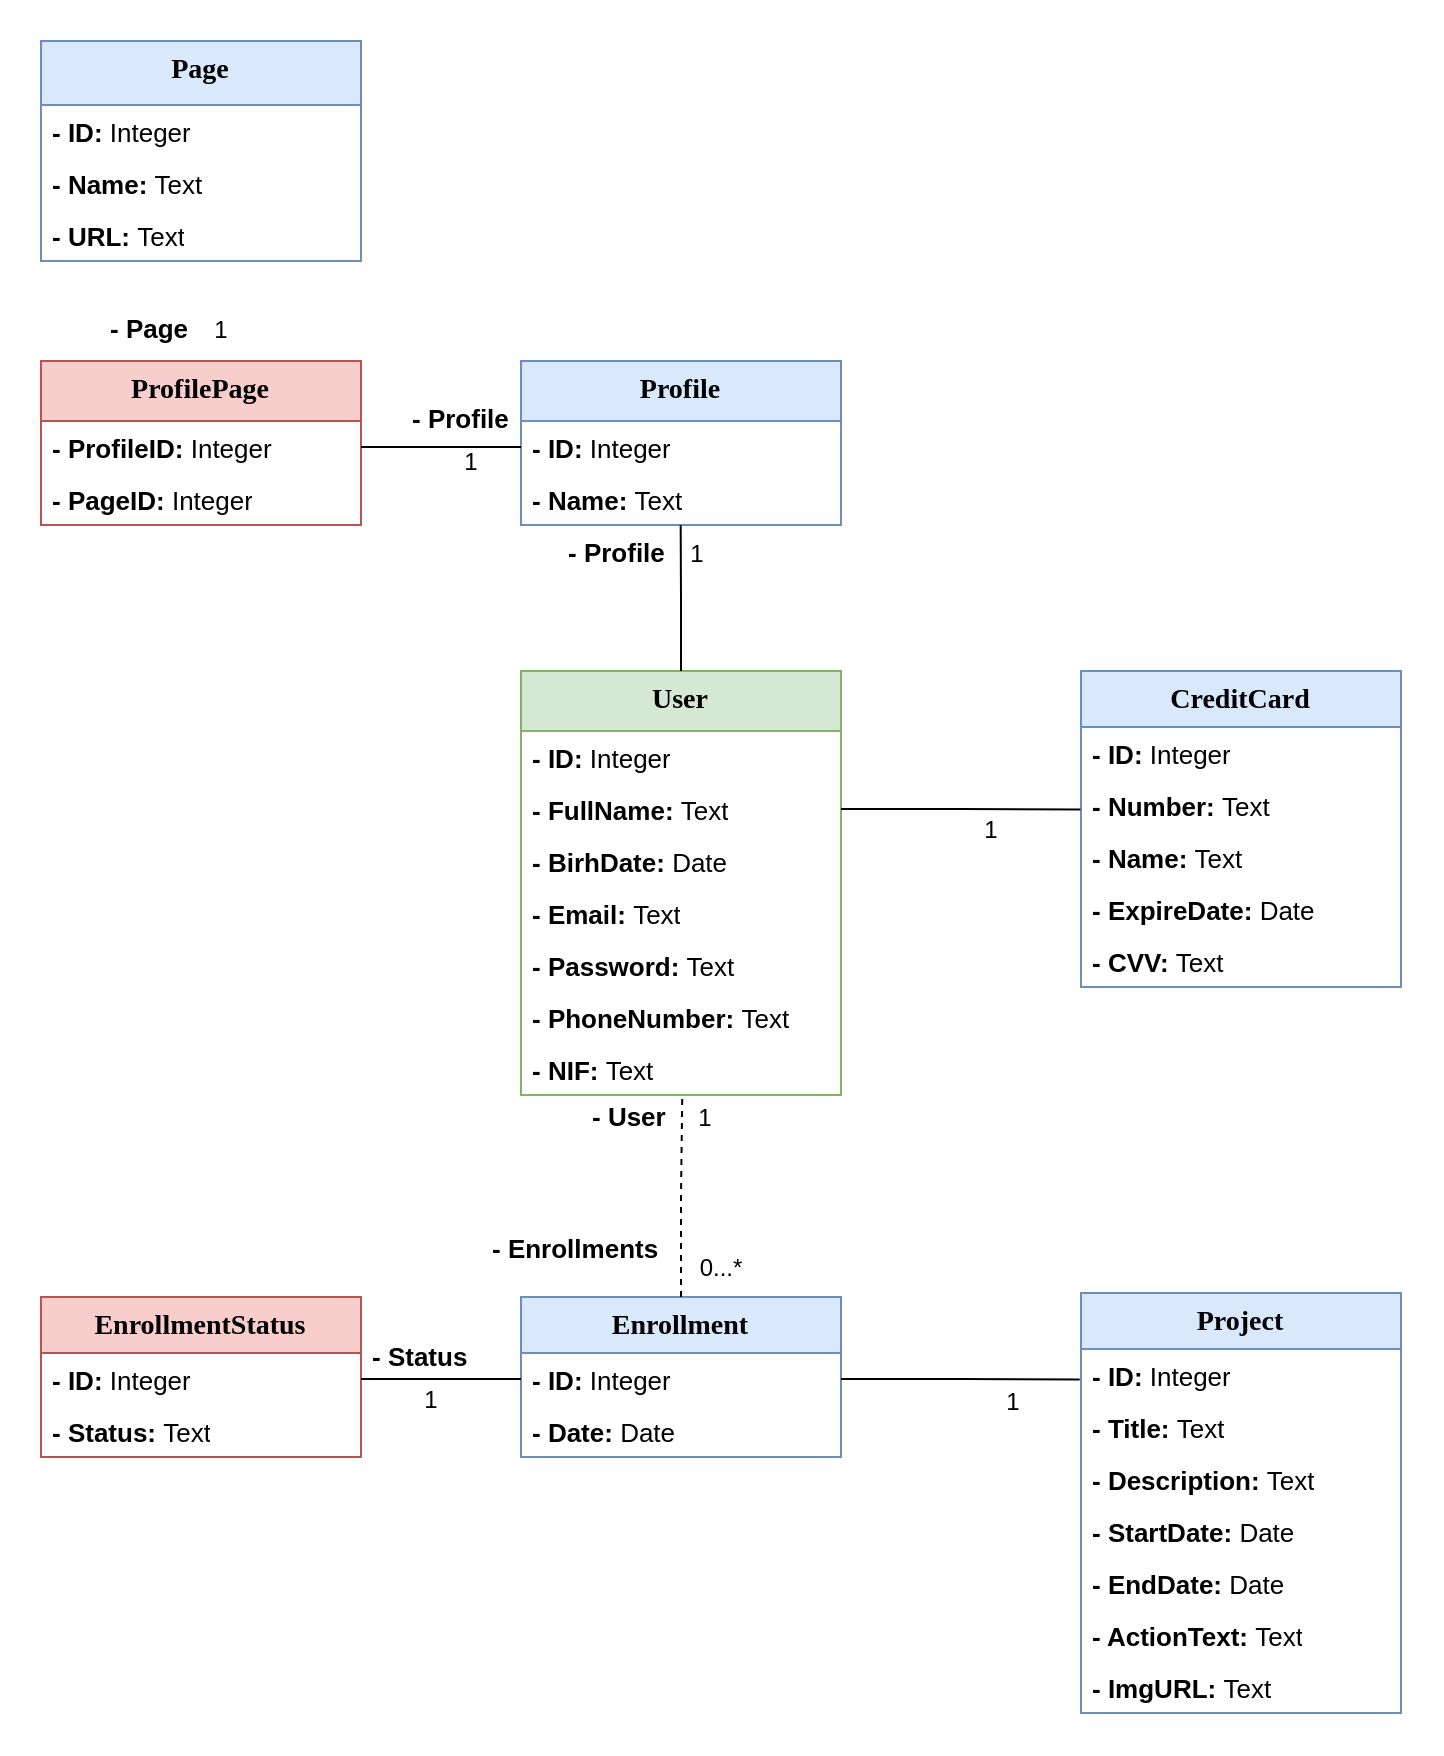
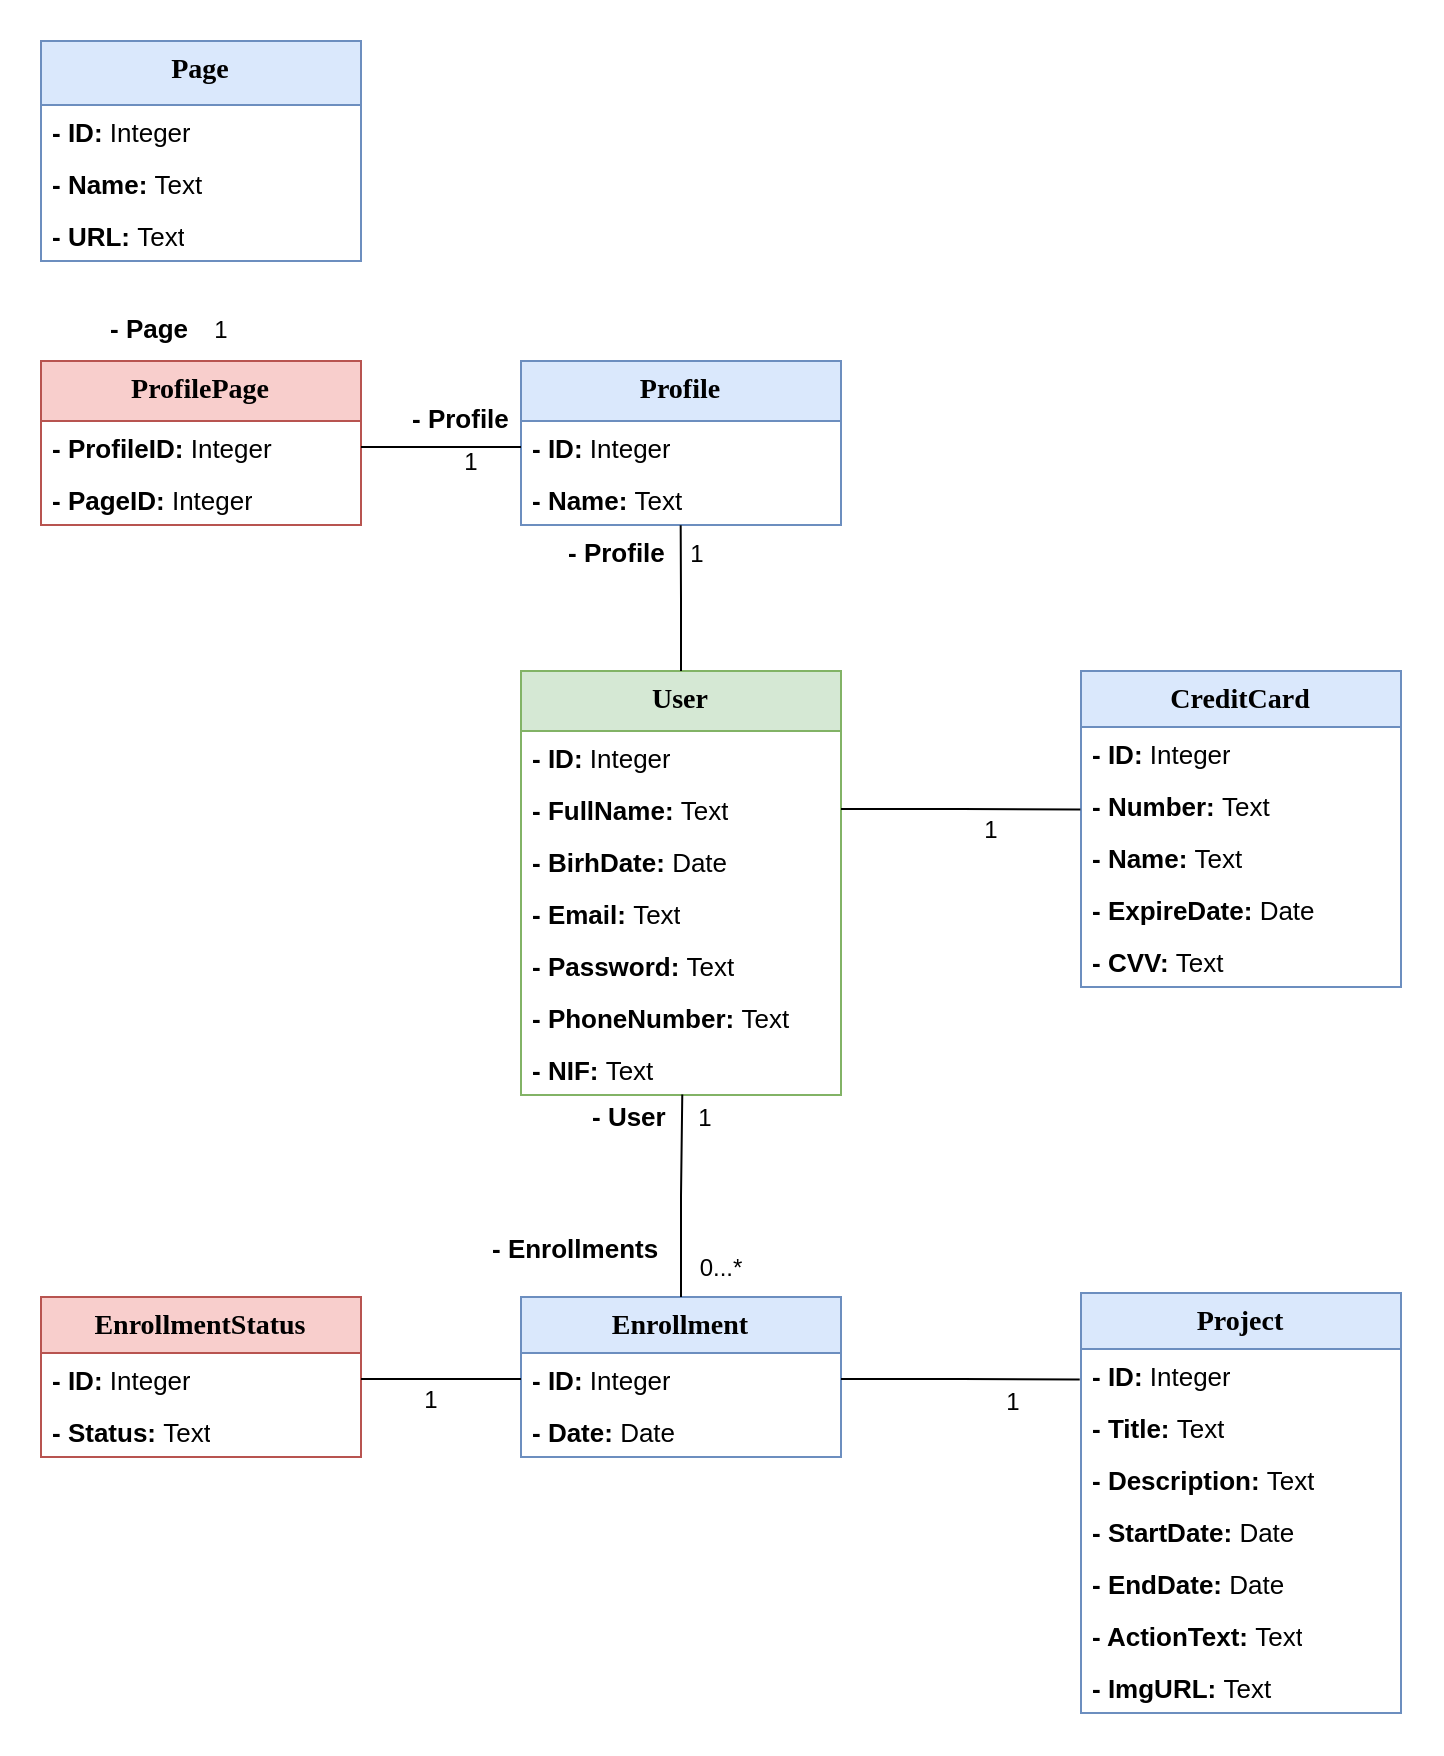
(681, 1196) -> (681, 1196)
(430, 1355) -> none
